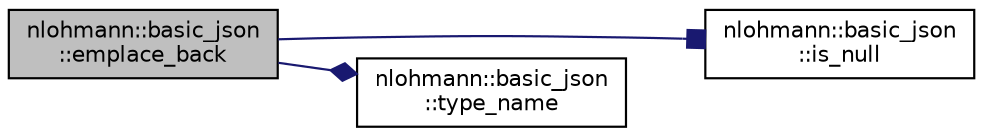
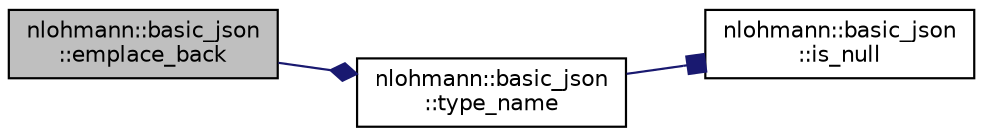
(480, 36) -> (655, 70)
